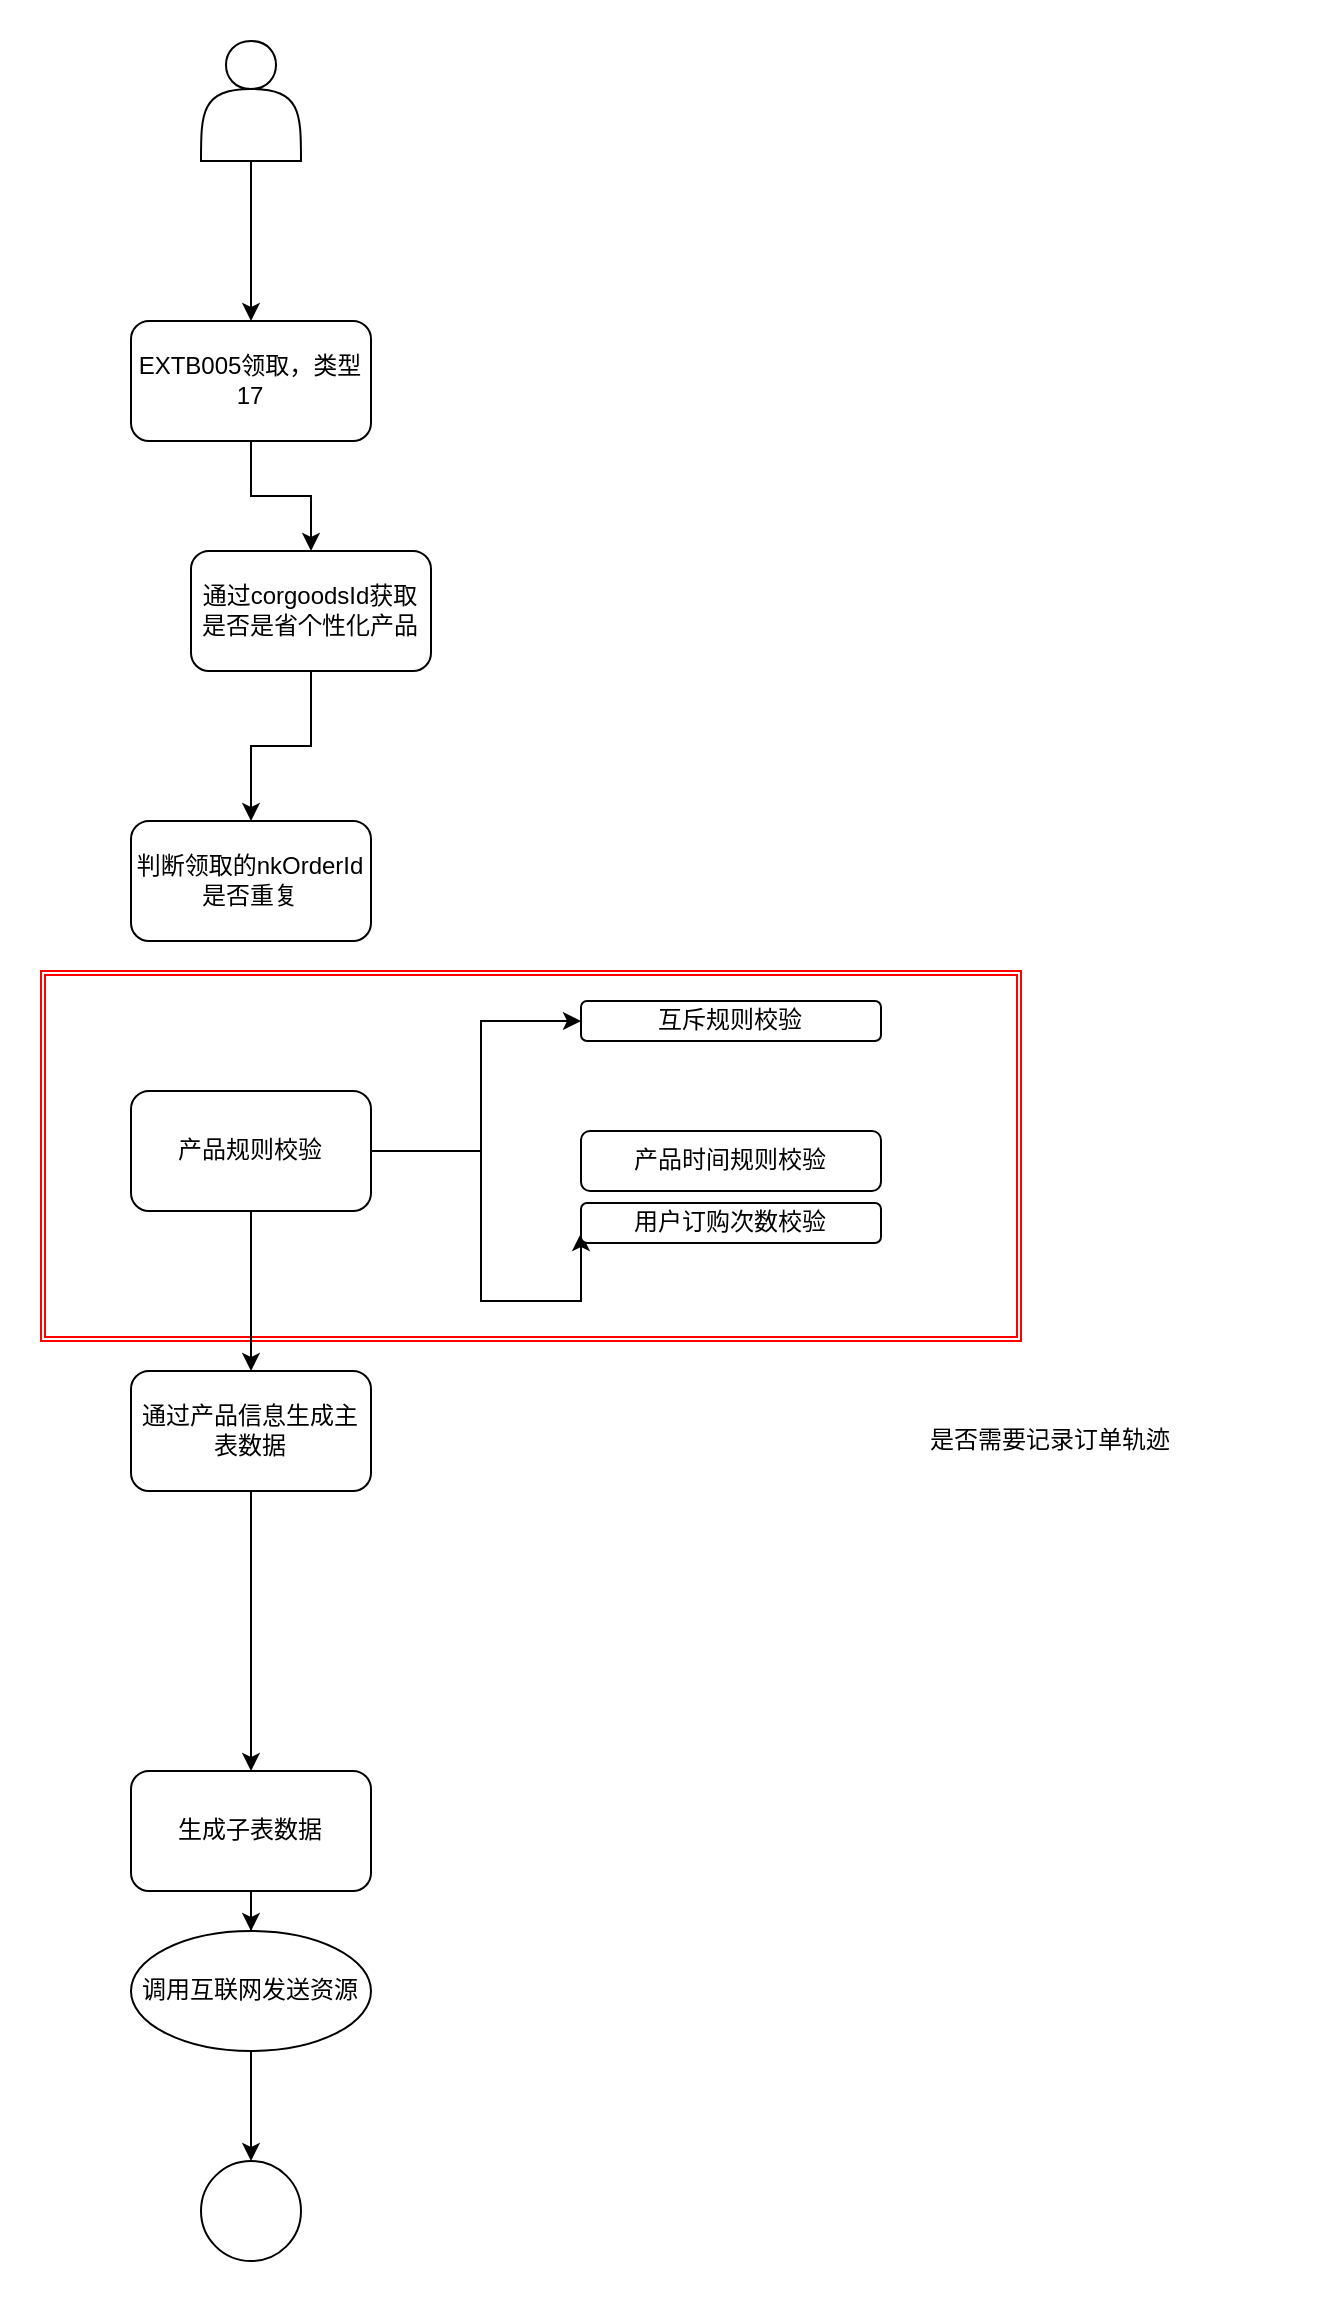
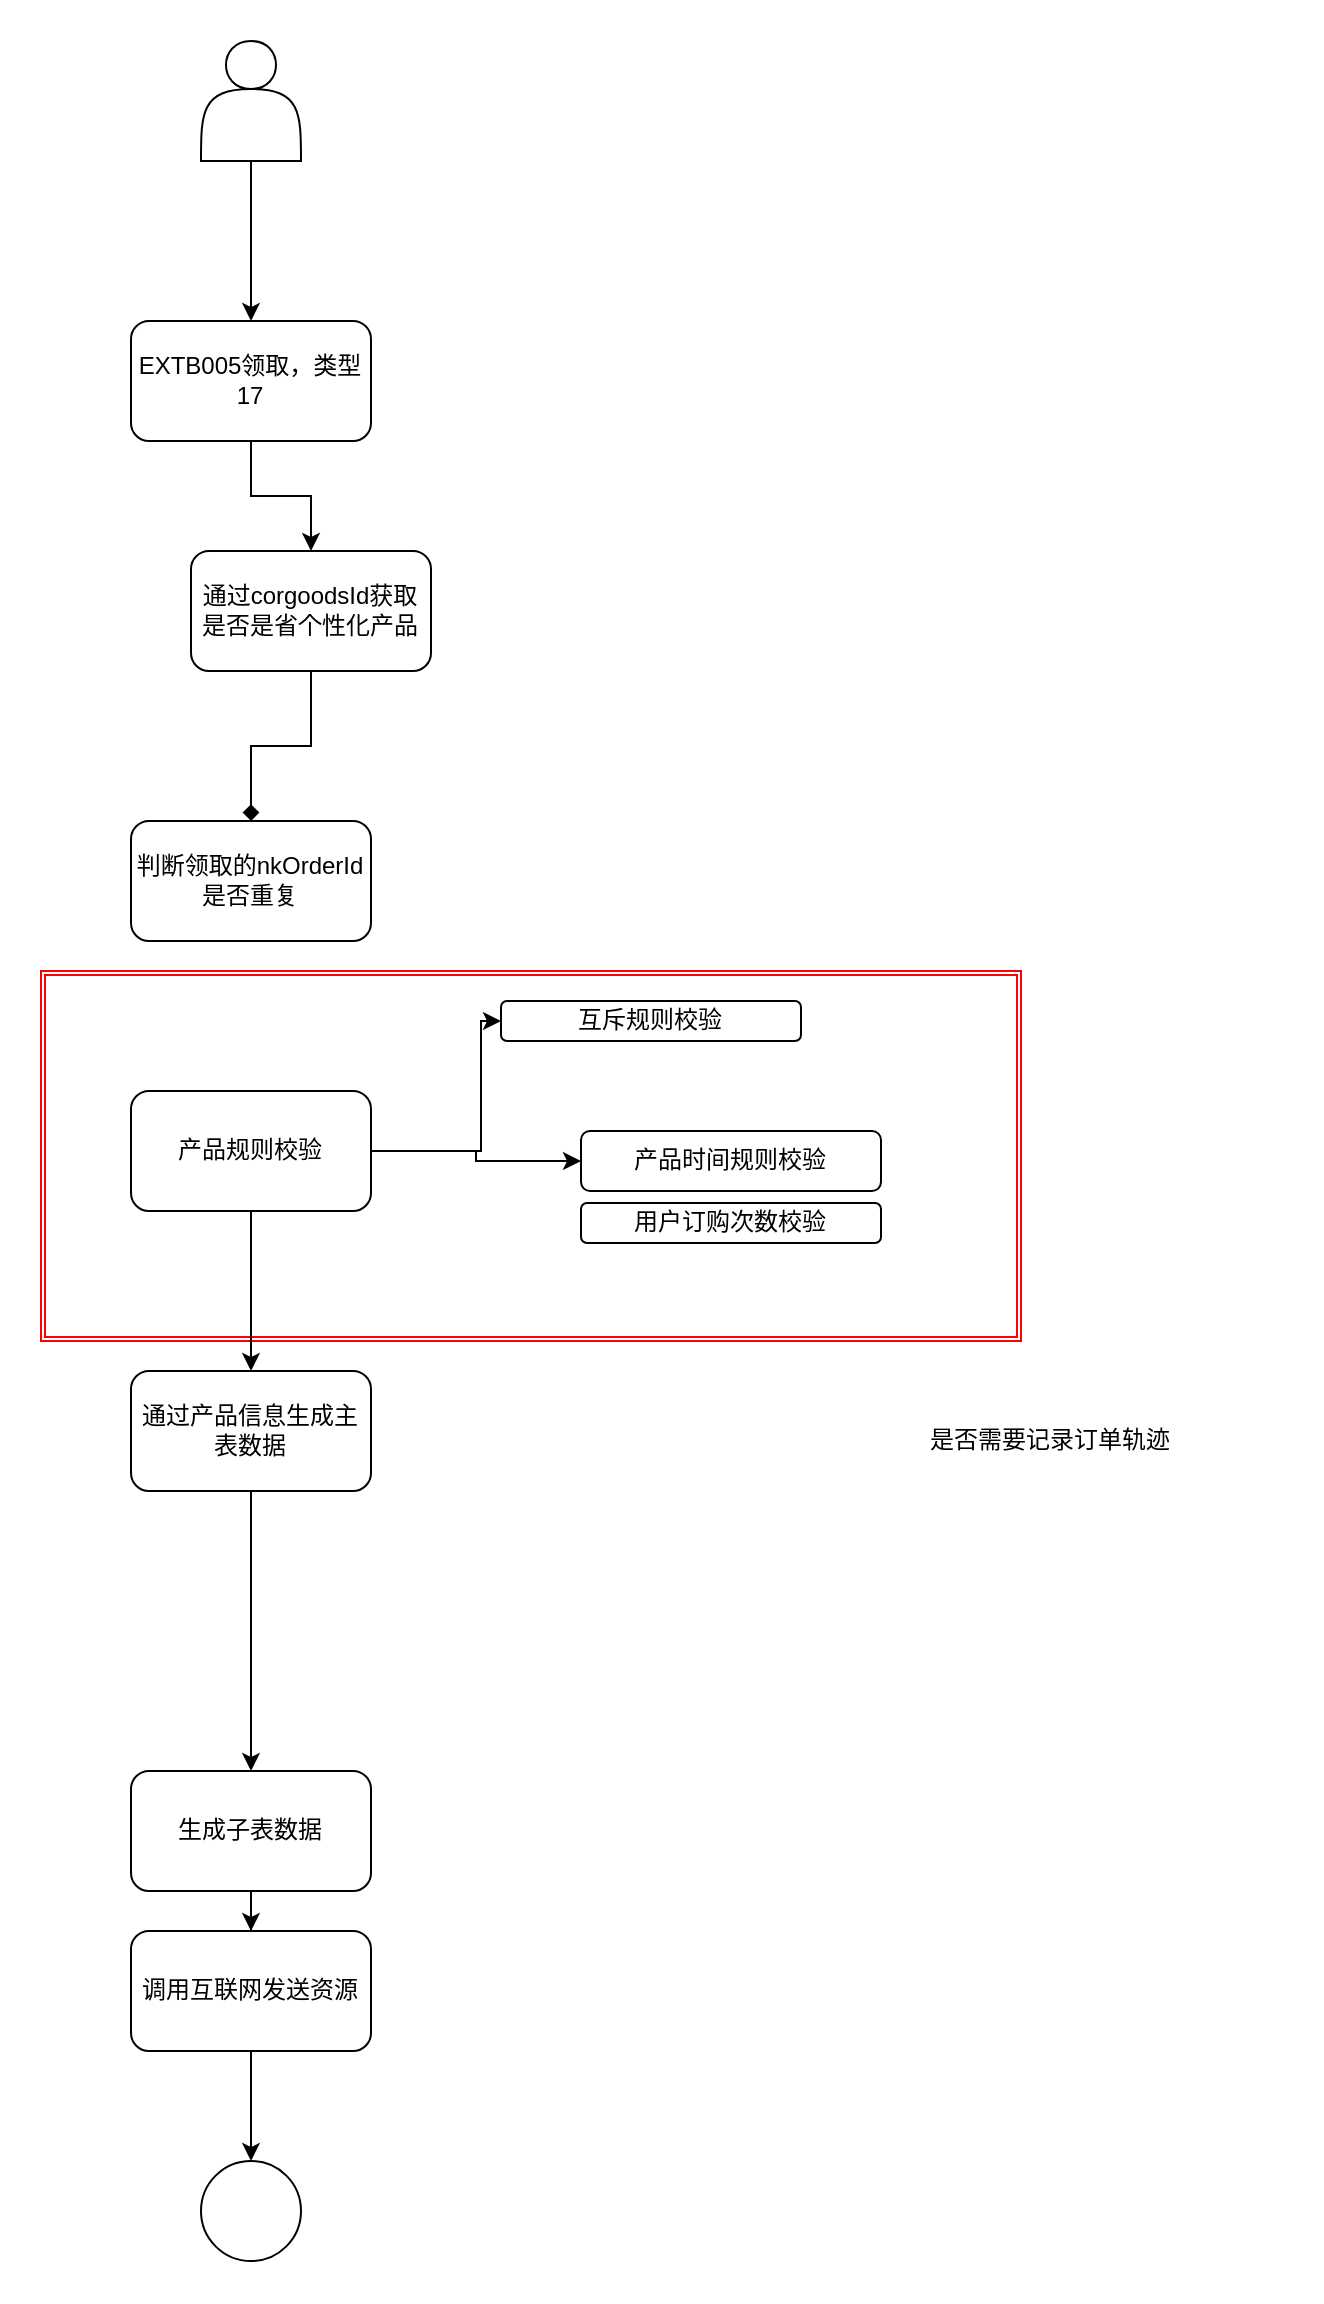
(251, 806) -> (251, 805)
(731, 1021) -> (651, 1021)
none -> (519, 1161)
(485, 1301) -> none
(251, 1991) -> (251, 1991)
